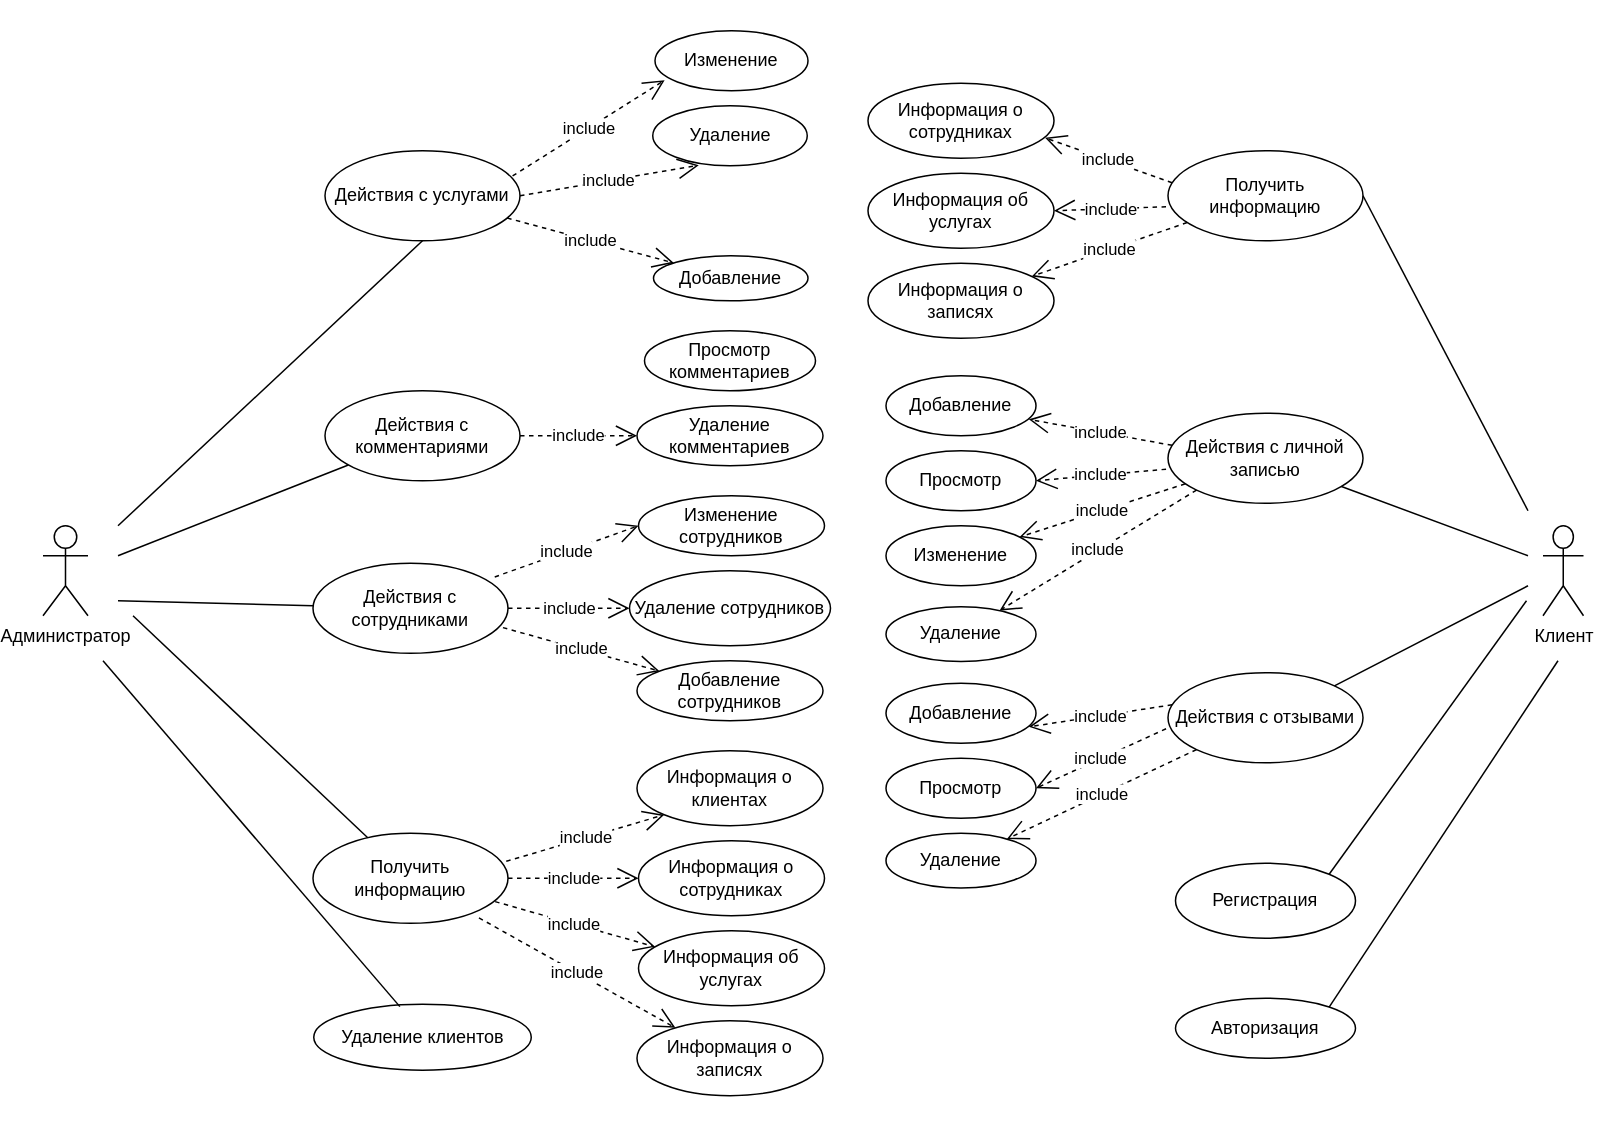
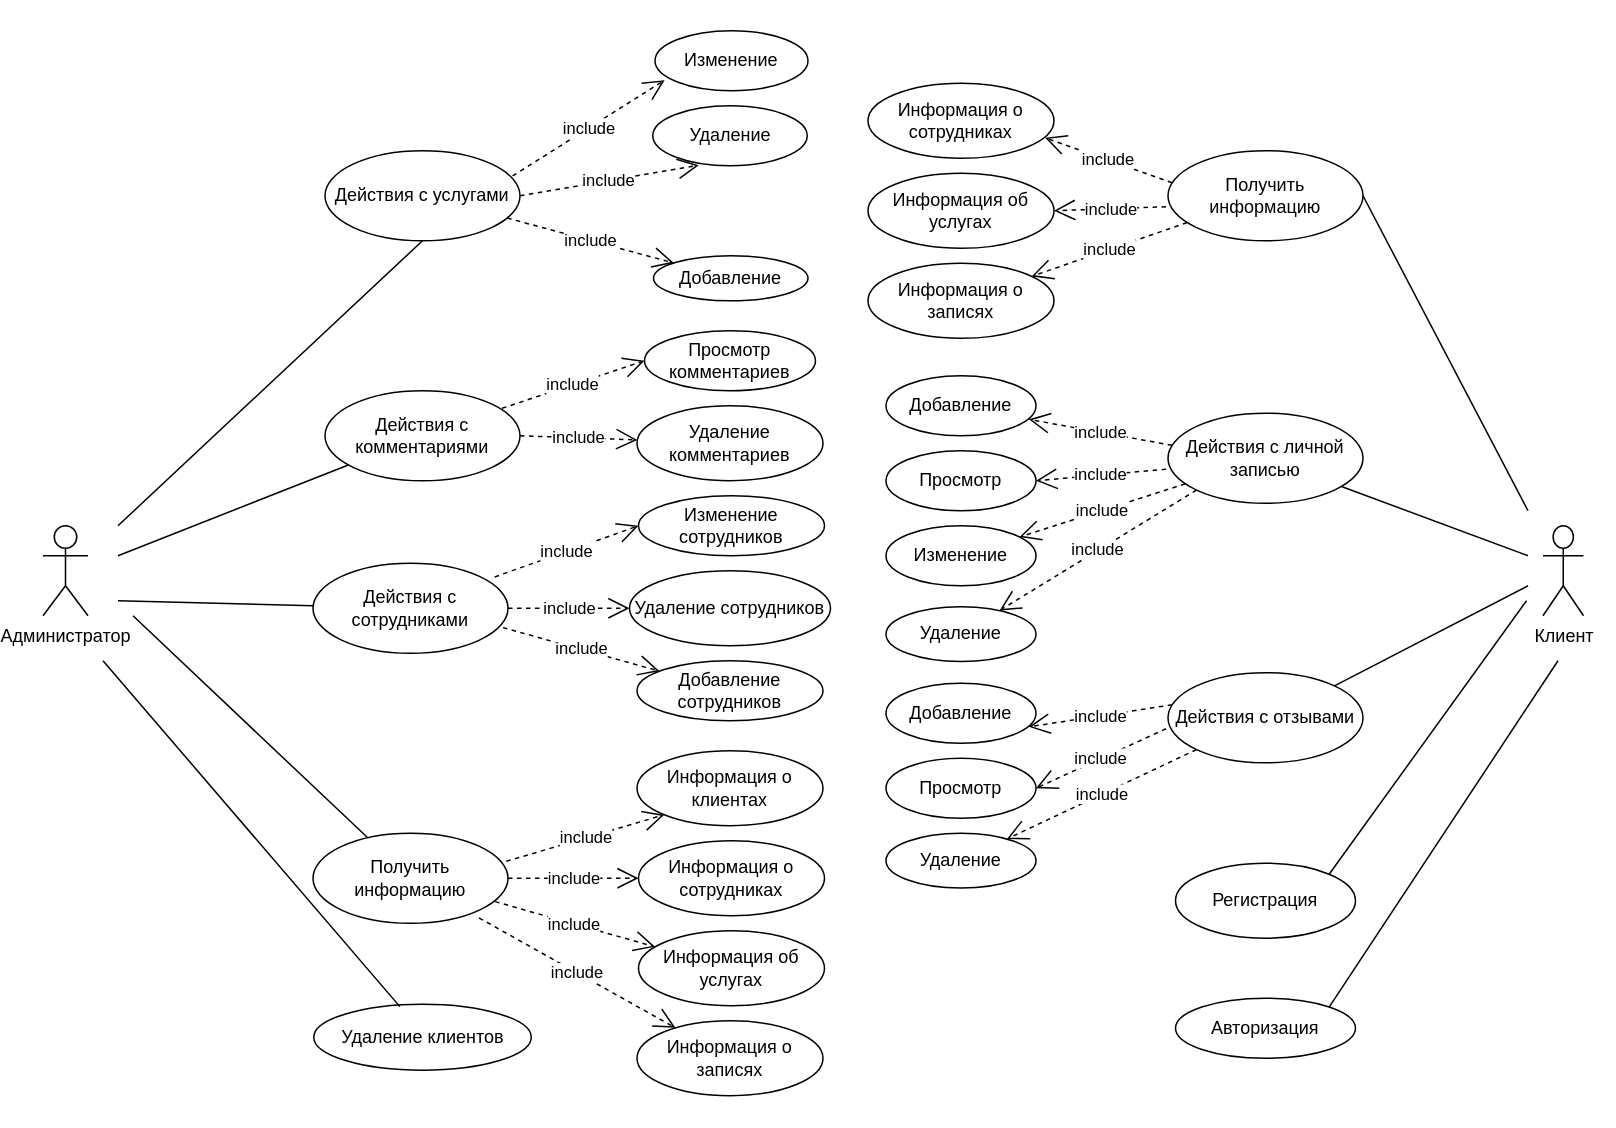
none -> (571, 385)
(730, 436) -> (730, 443)
